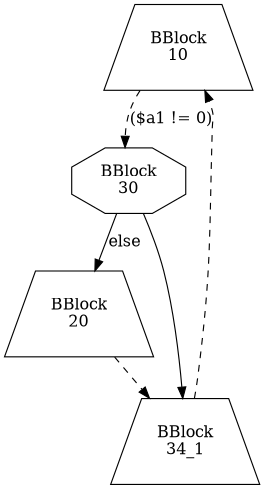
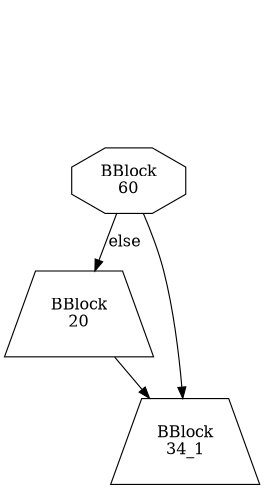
(178, 47) -> none
(129, 181) -> (129, 181)
(128, 373) -> (128, 373)
